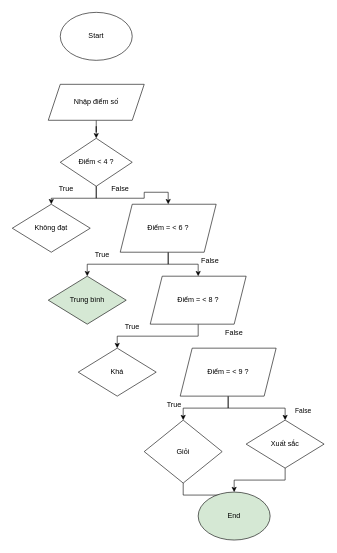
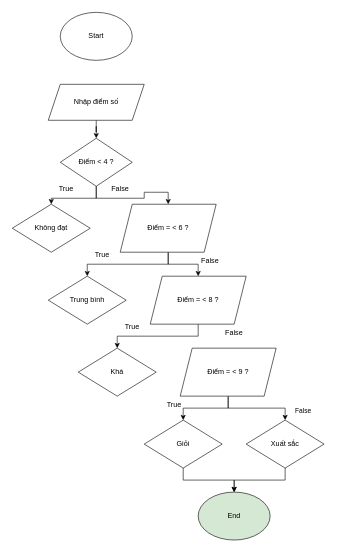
(87, 300) -> (87, 300)
(183, 452) -> (183, 444)
